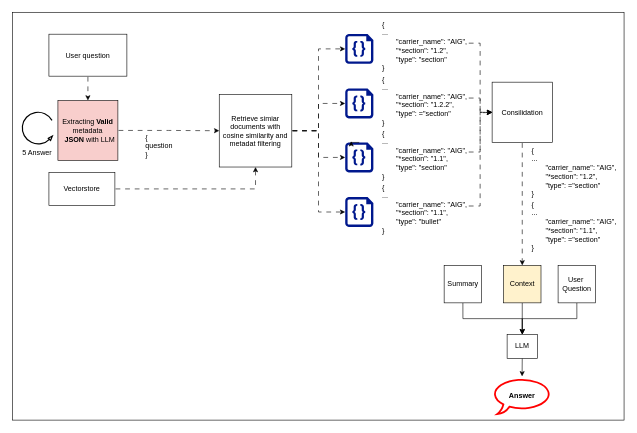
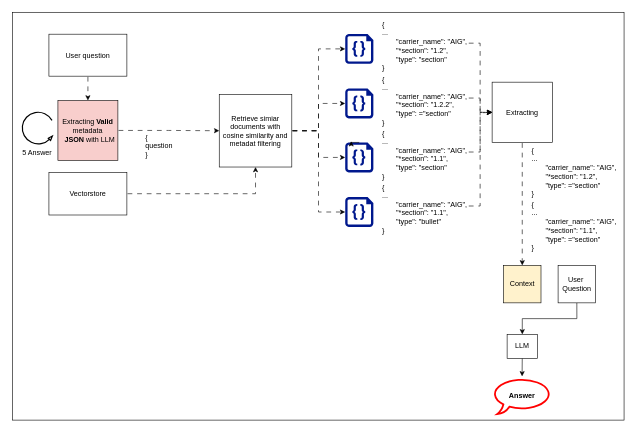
(523, 113) -> (523, 113)
(82, 189) -> (88, 194)
(463, 284) -> none
(522, 309) -> none
(484, 319) -> none
